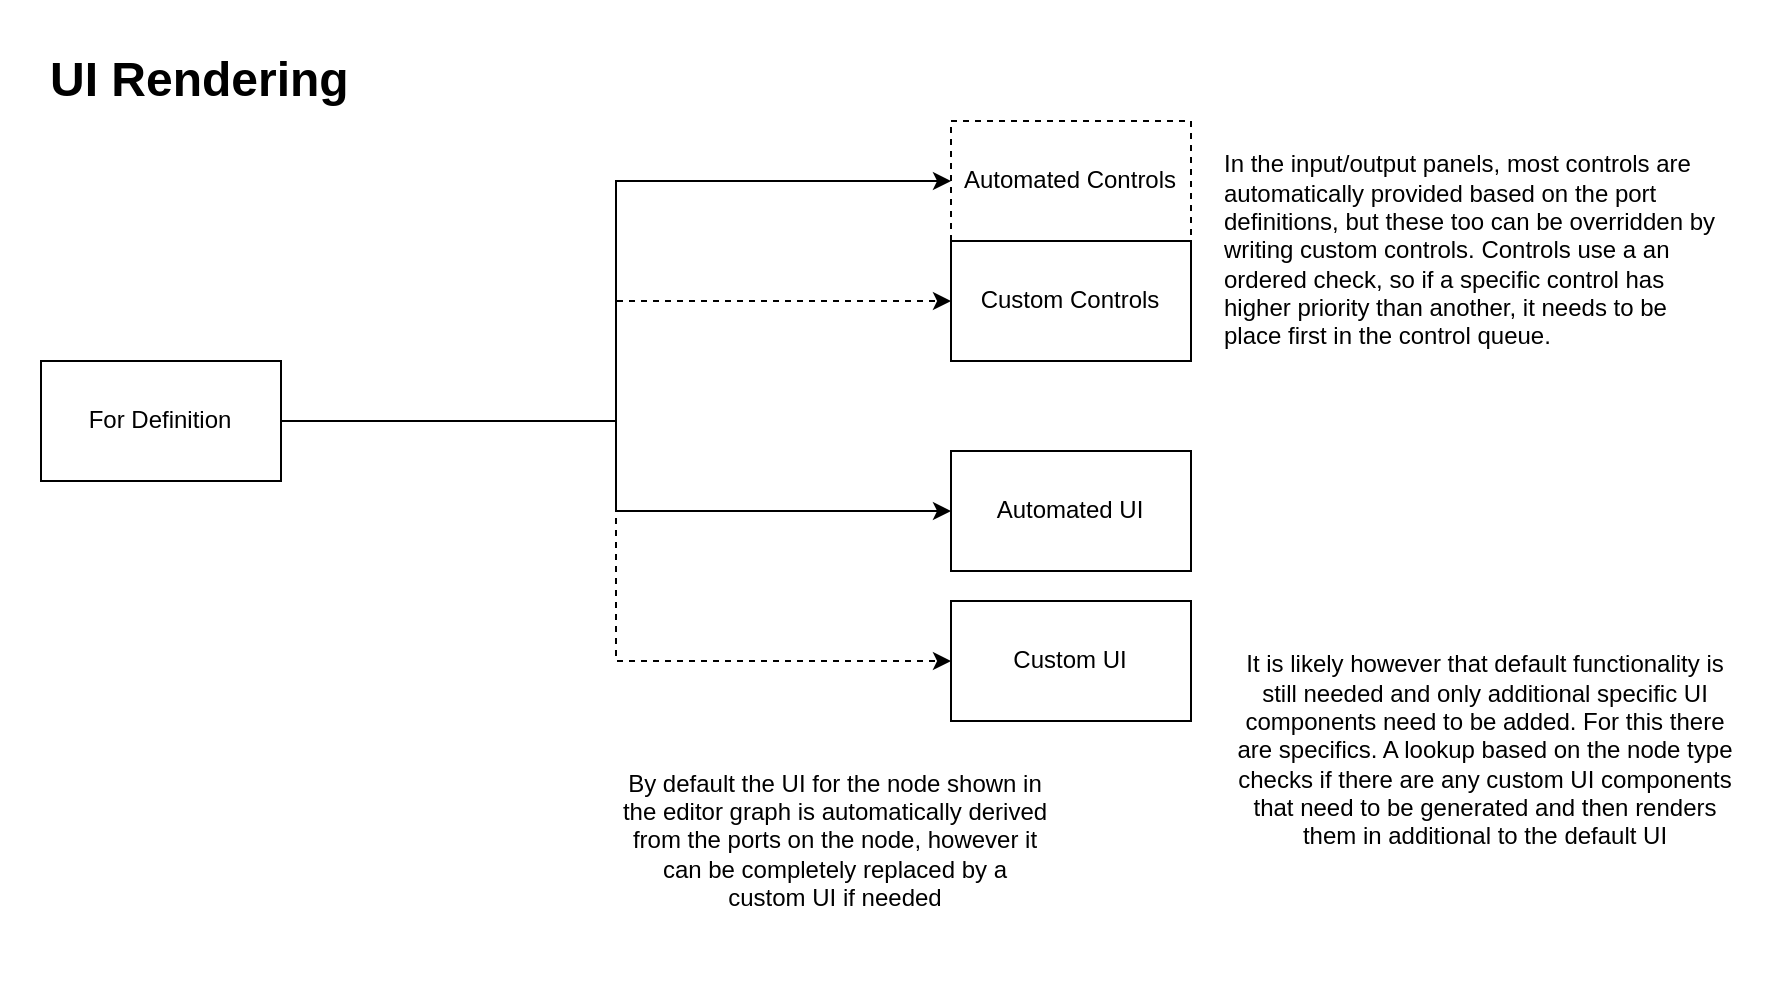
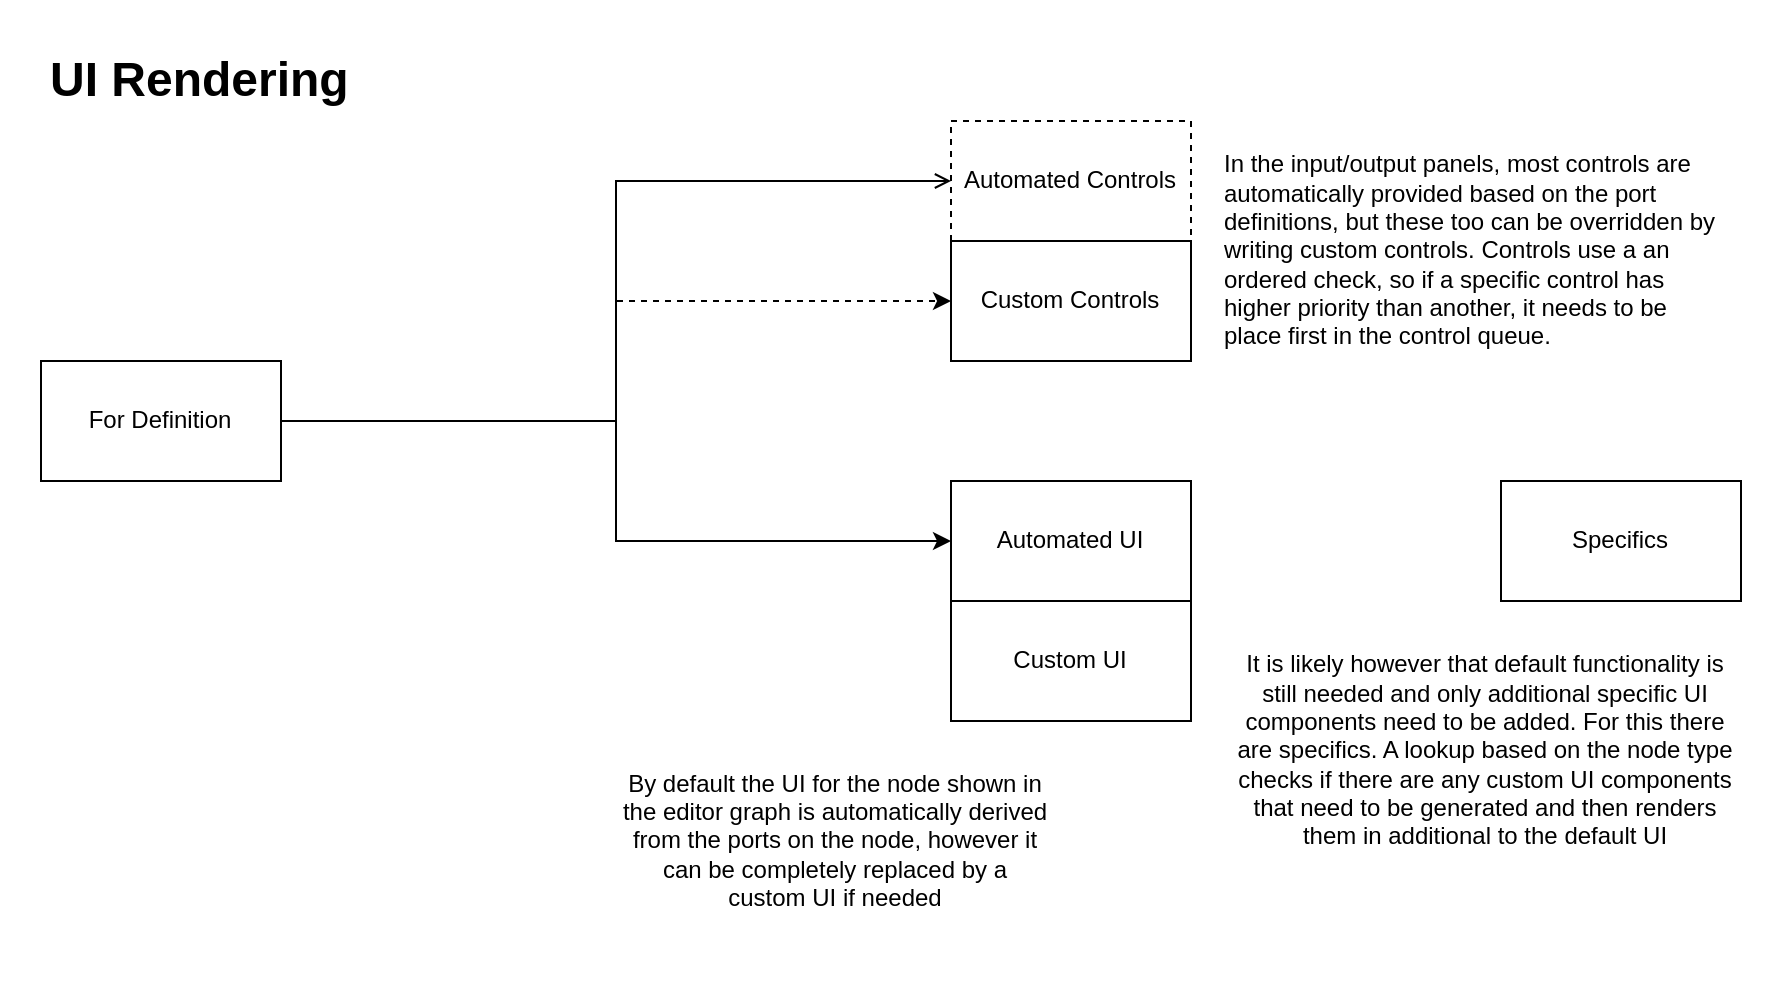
(936, 181) -> (939, 181)
(1071, 511) -> (1071, 541)
none -> (1621, 541)
(719, 661) -> none
